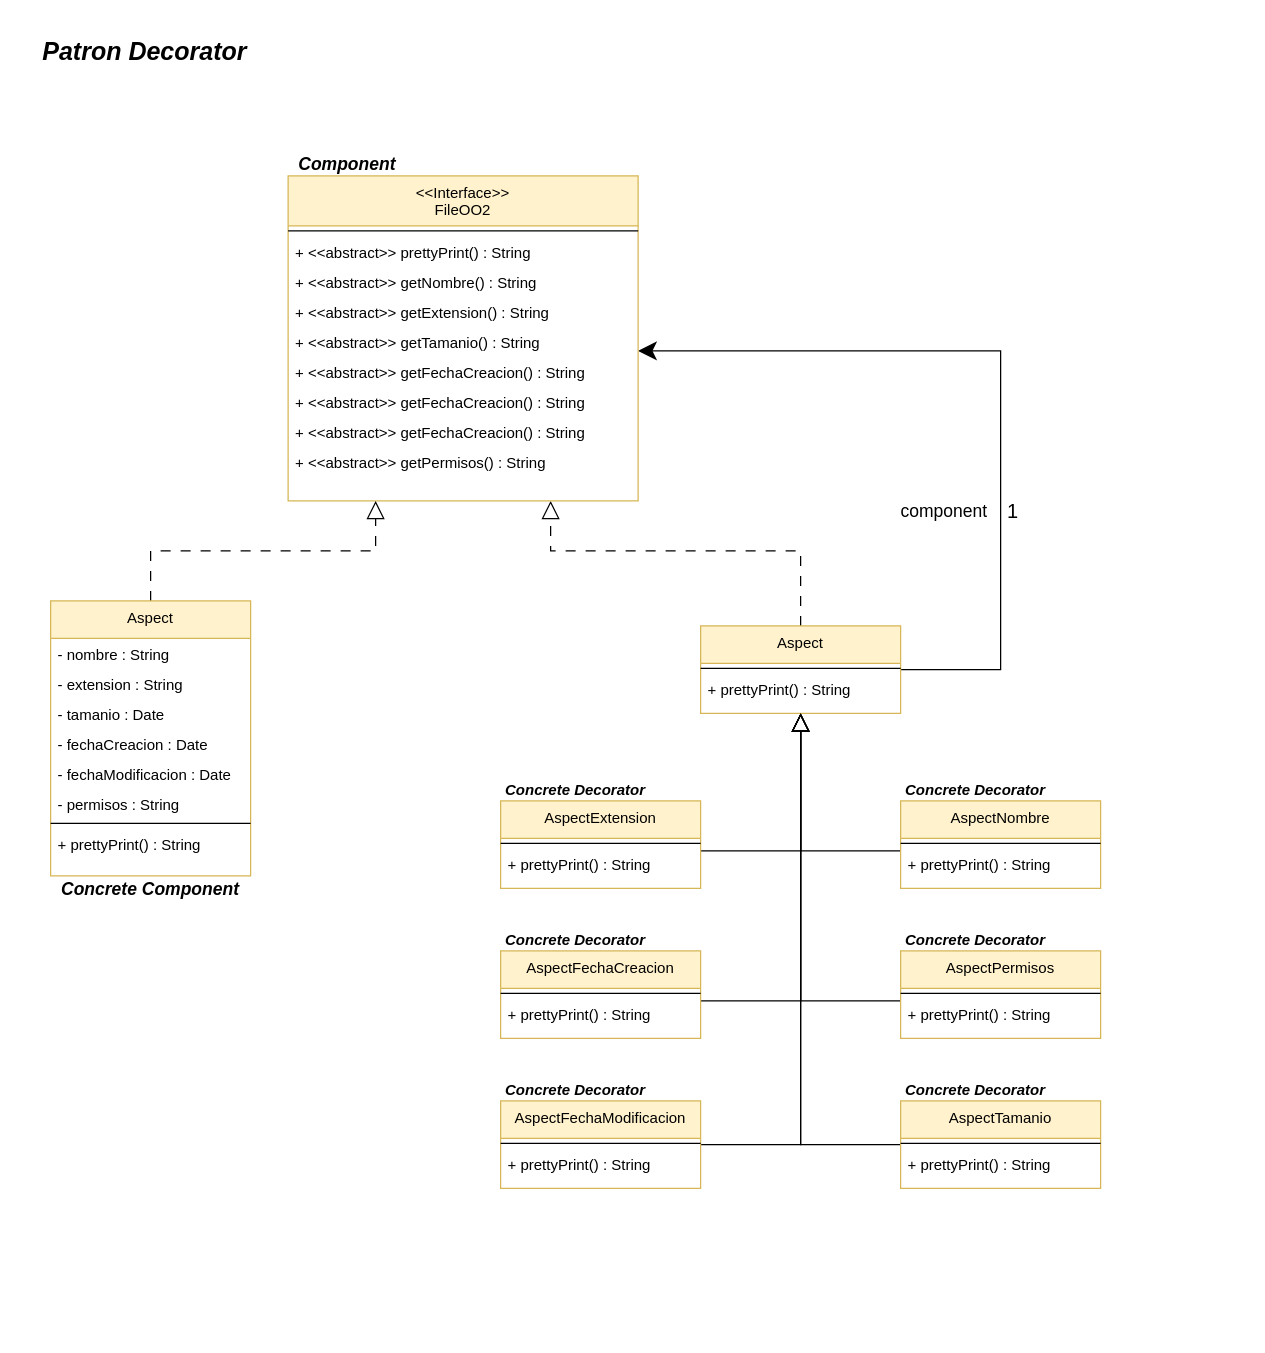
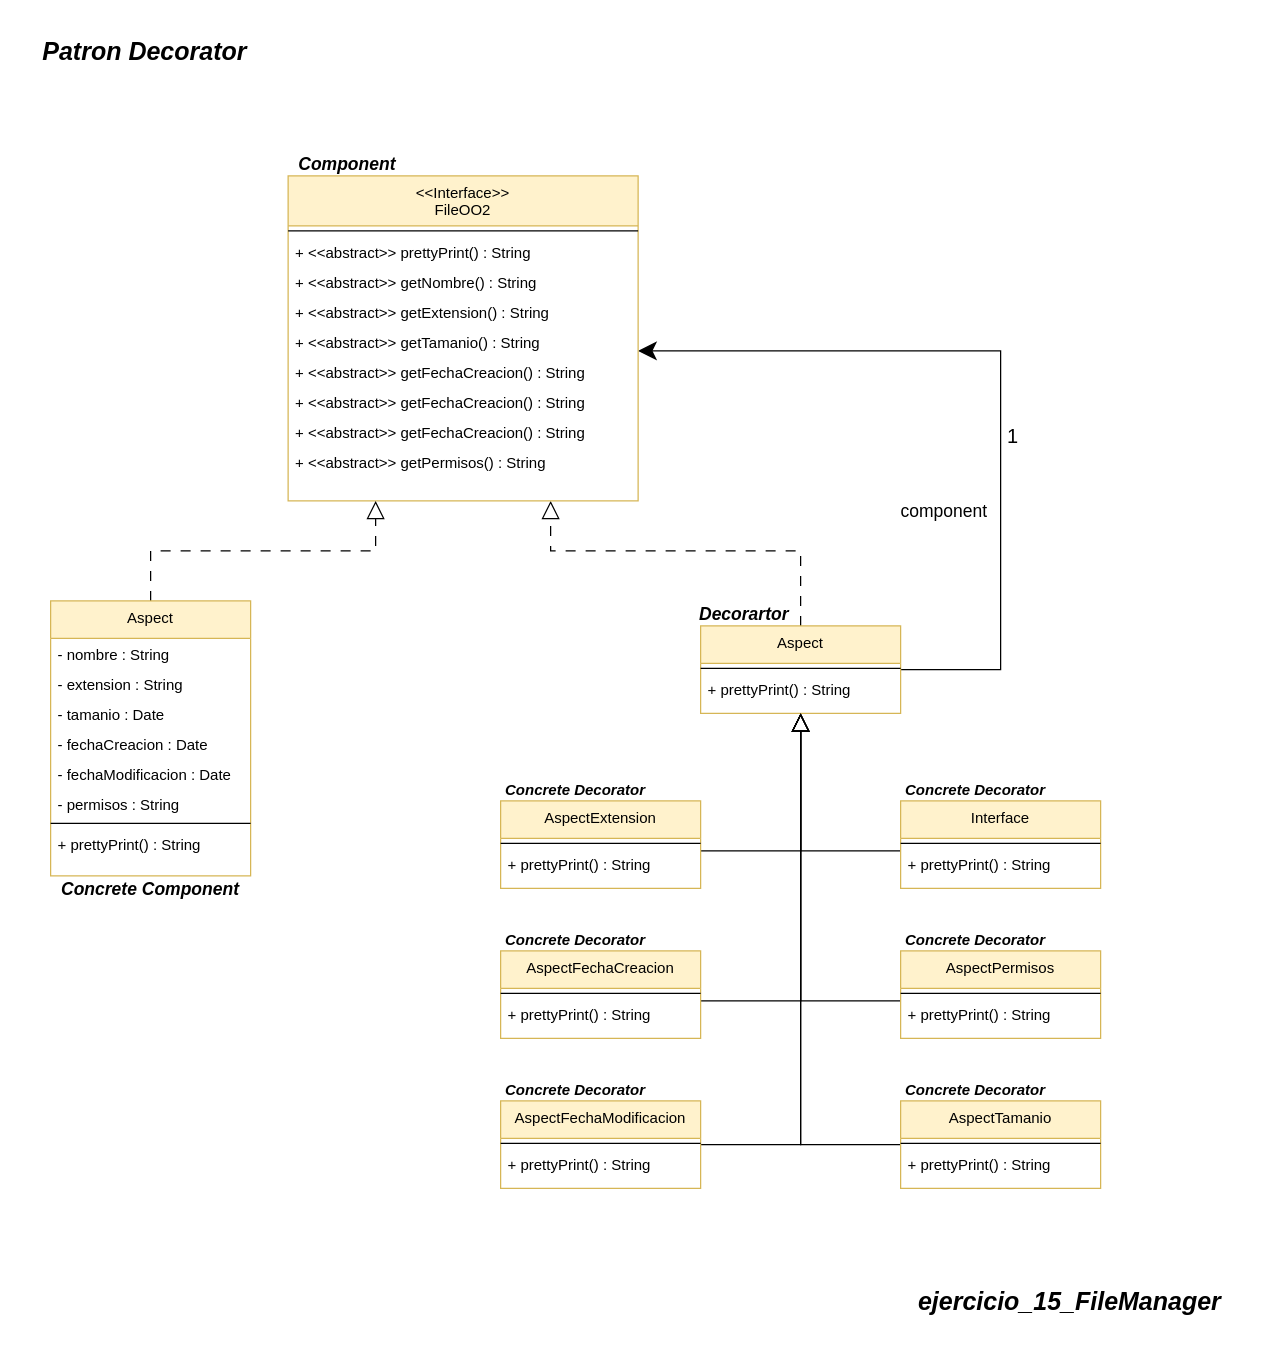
(1013, 510) -> (1013, 435)
none -> (744, 613)
(1000, 818) -> (1000, 818)
none -> (1069, 1301)
